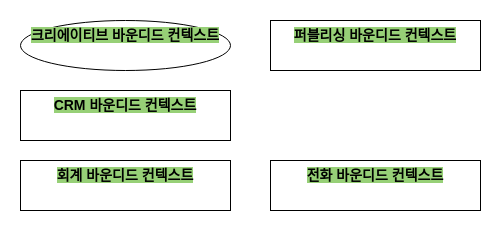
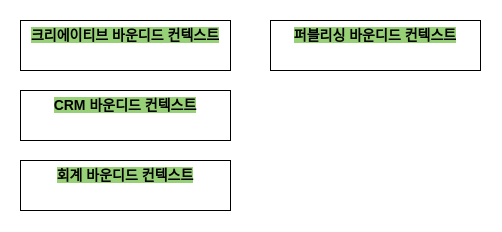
(126, 46) -> (126, 46)
(376, 186) -> none
